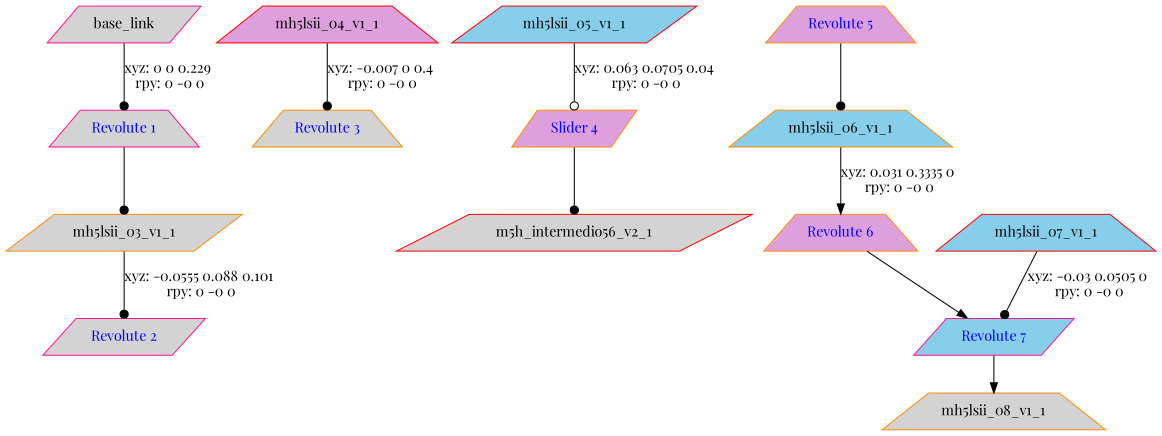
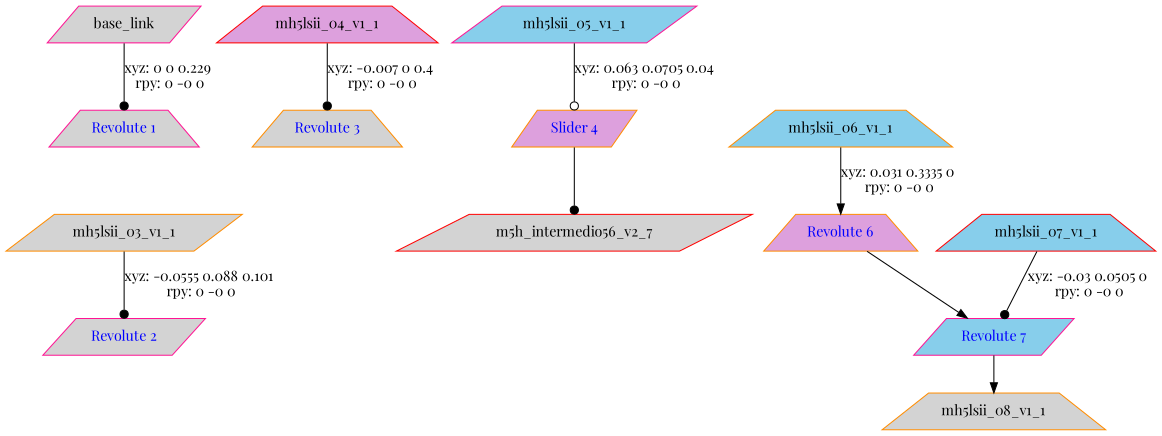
(574, 24) -> (574, 24)
(841, 24) -> none
(124, 177) -> none
(574, 233) -> (574, 233)
